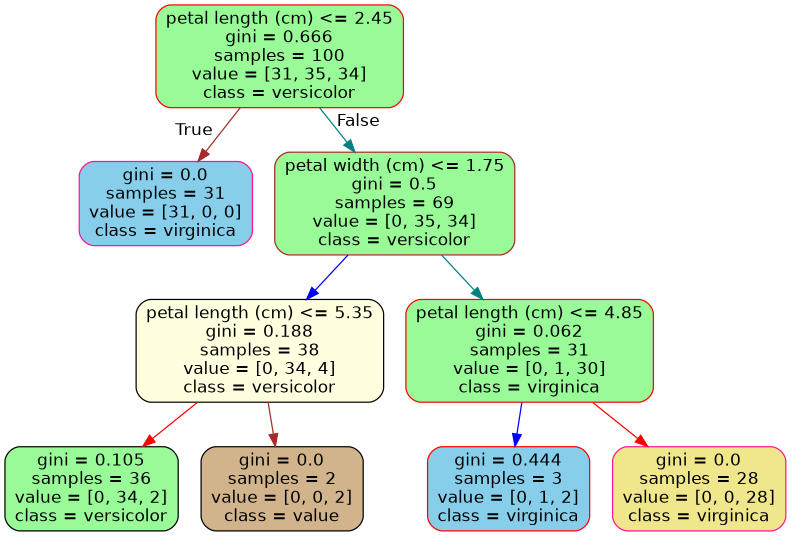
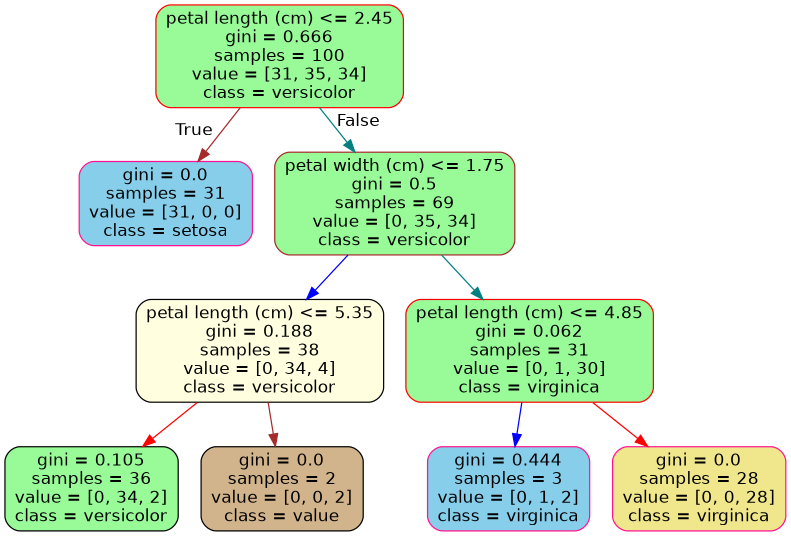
(166, 204) -> (166, 204)
(509, 489) -> (509, 489)
